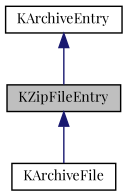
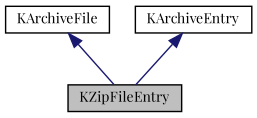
(64, 145) -> (96, 64)
